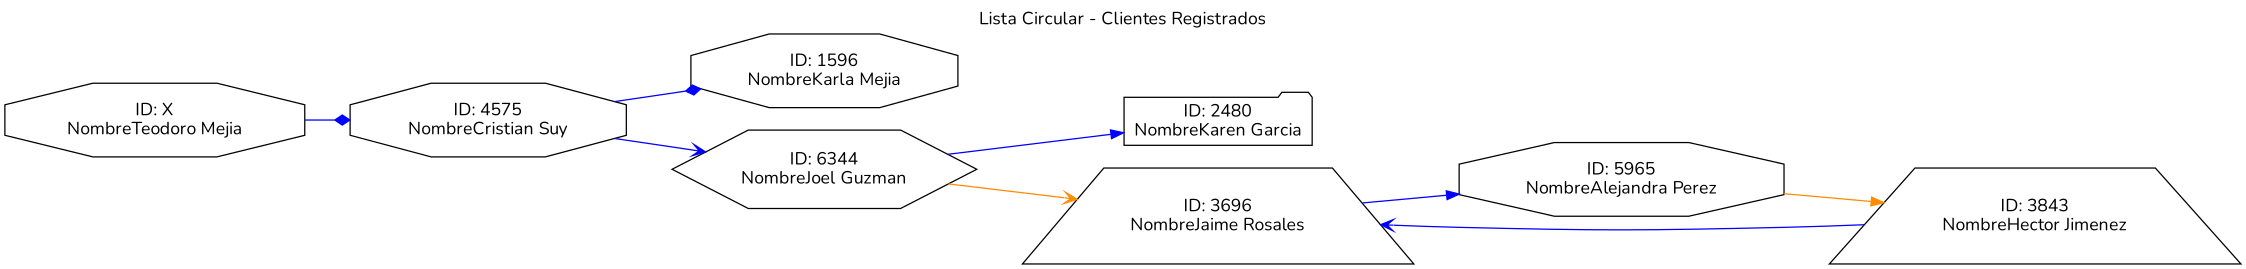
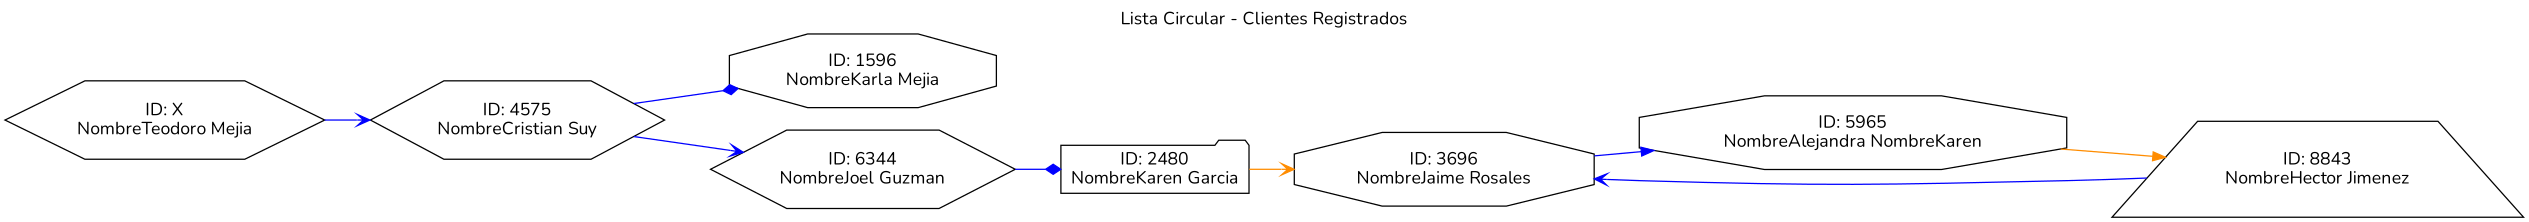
(155, 120) -> (165, 120)
(320, 120) -> (341, 120)
(488, 120) -> (517, 120)
(1029, 144) -> (1030, 169)
(1622, 179) -> (1853, 133)
(1006, 191) -> (1265, 169)
(1218, 216) -> (1444, 169)
(2035, 216) -> (2318, 169)
